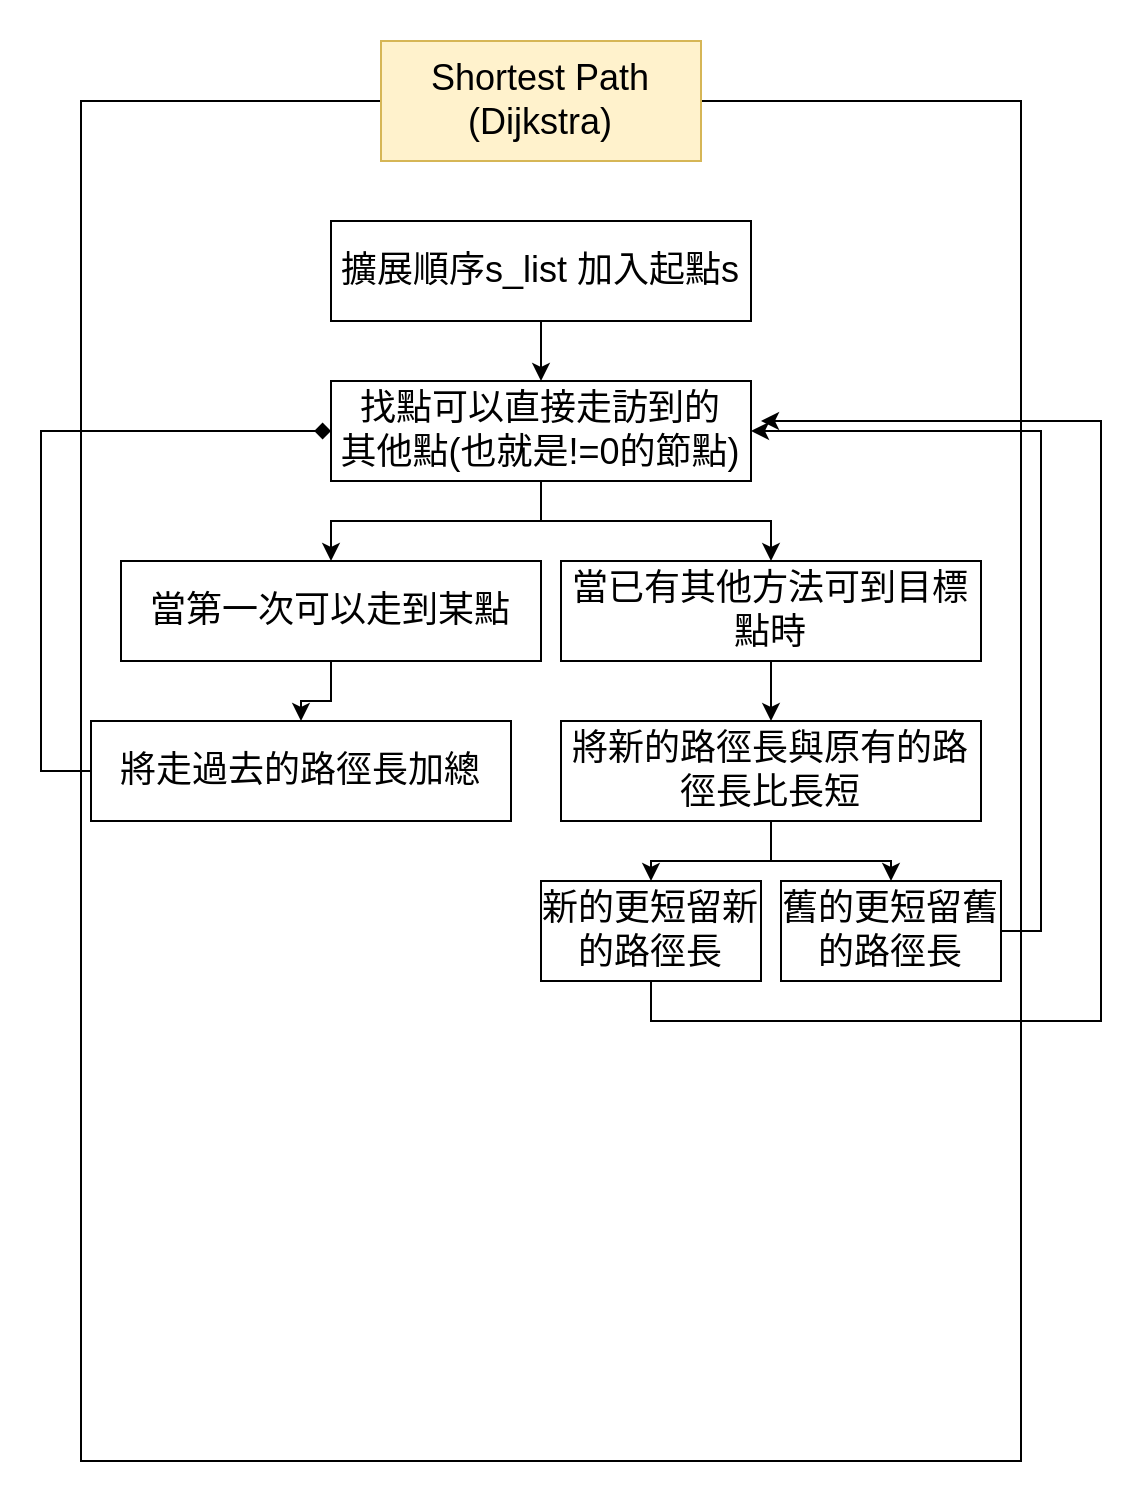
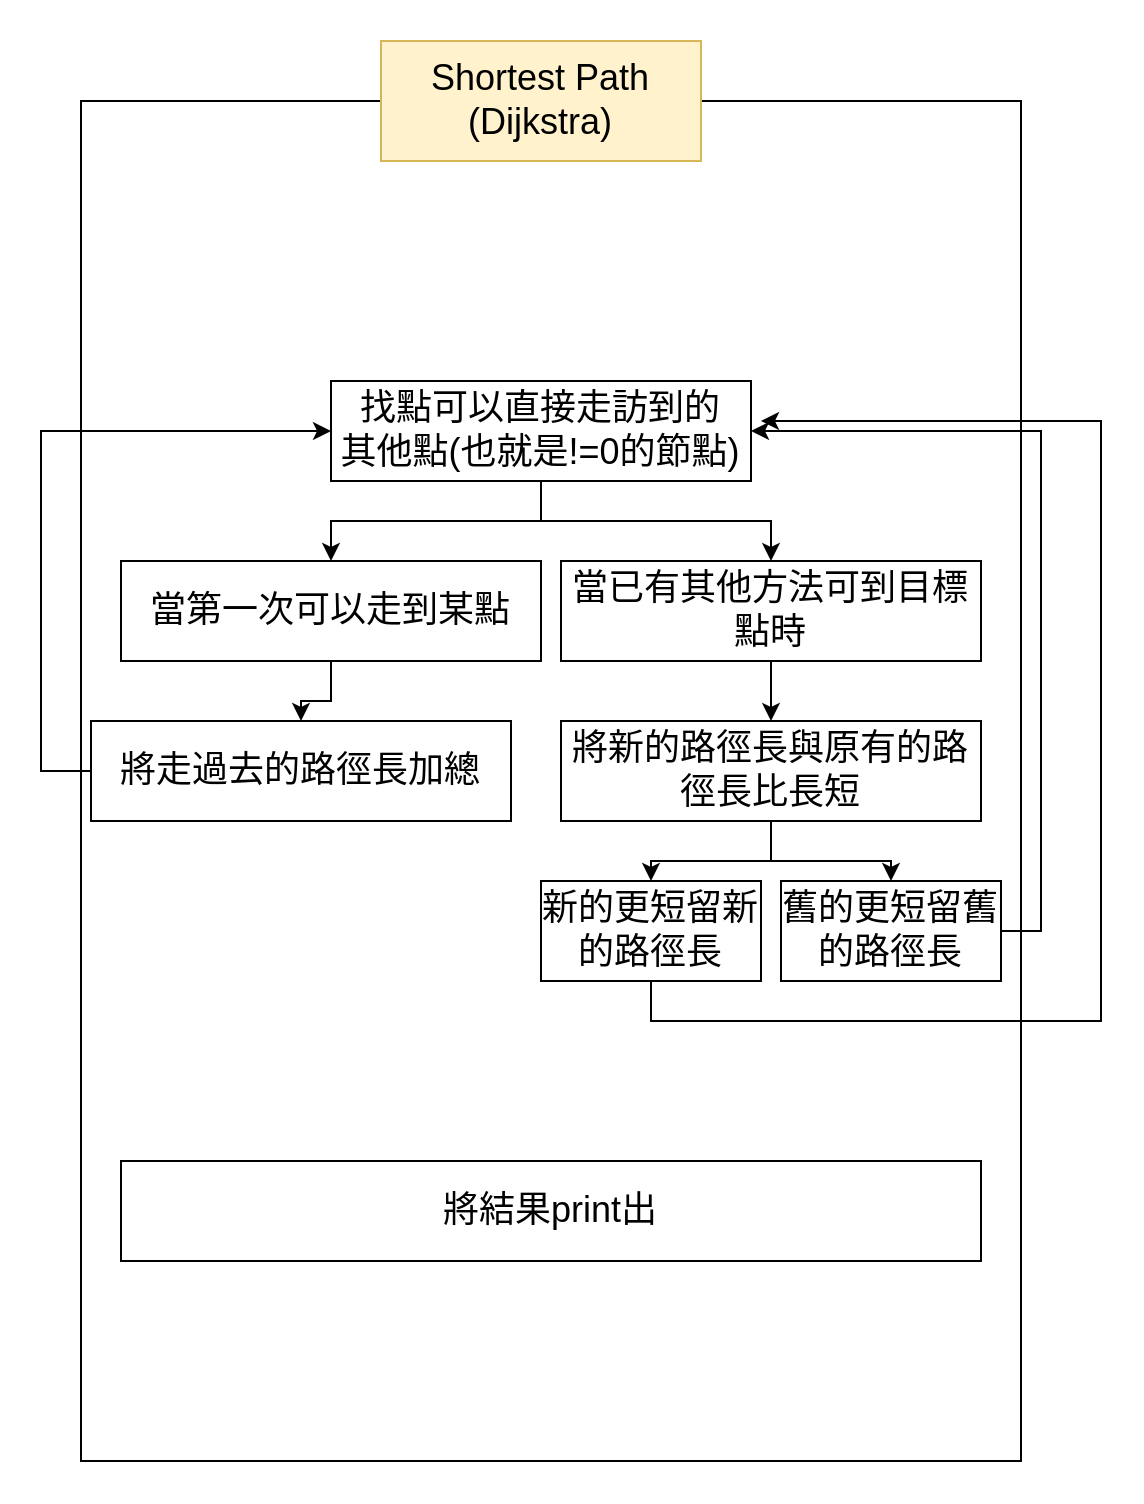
(541, 271) -> none
(541, 358) -> none
(314, 431) -> (315, 431)
none -> (551, 1211)
